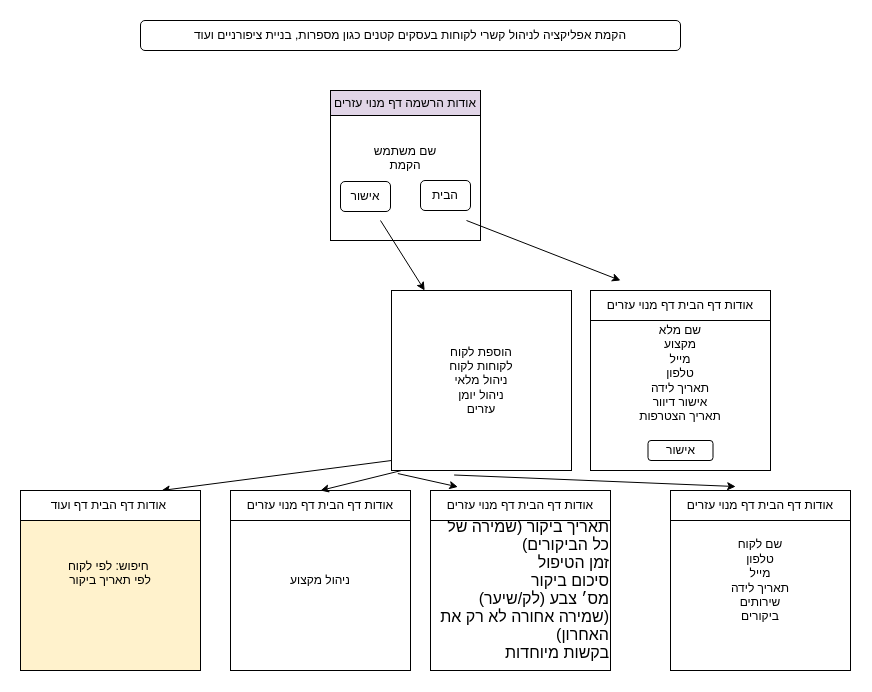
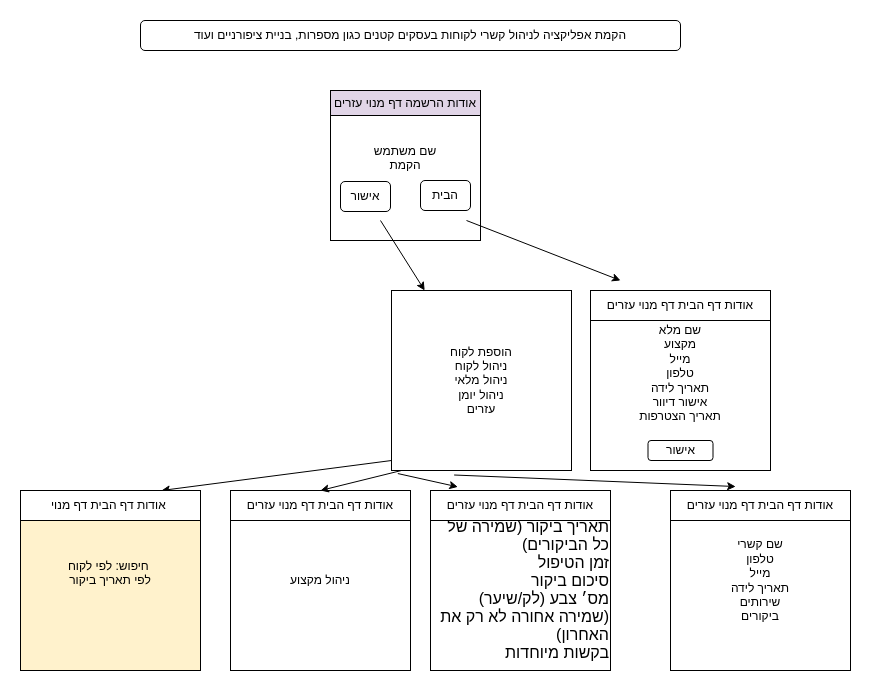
(482, 381) -> (482, 381)
(111, 506) -> (111, 506)
(761, 581) -> (761, 581)
